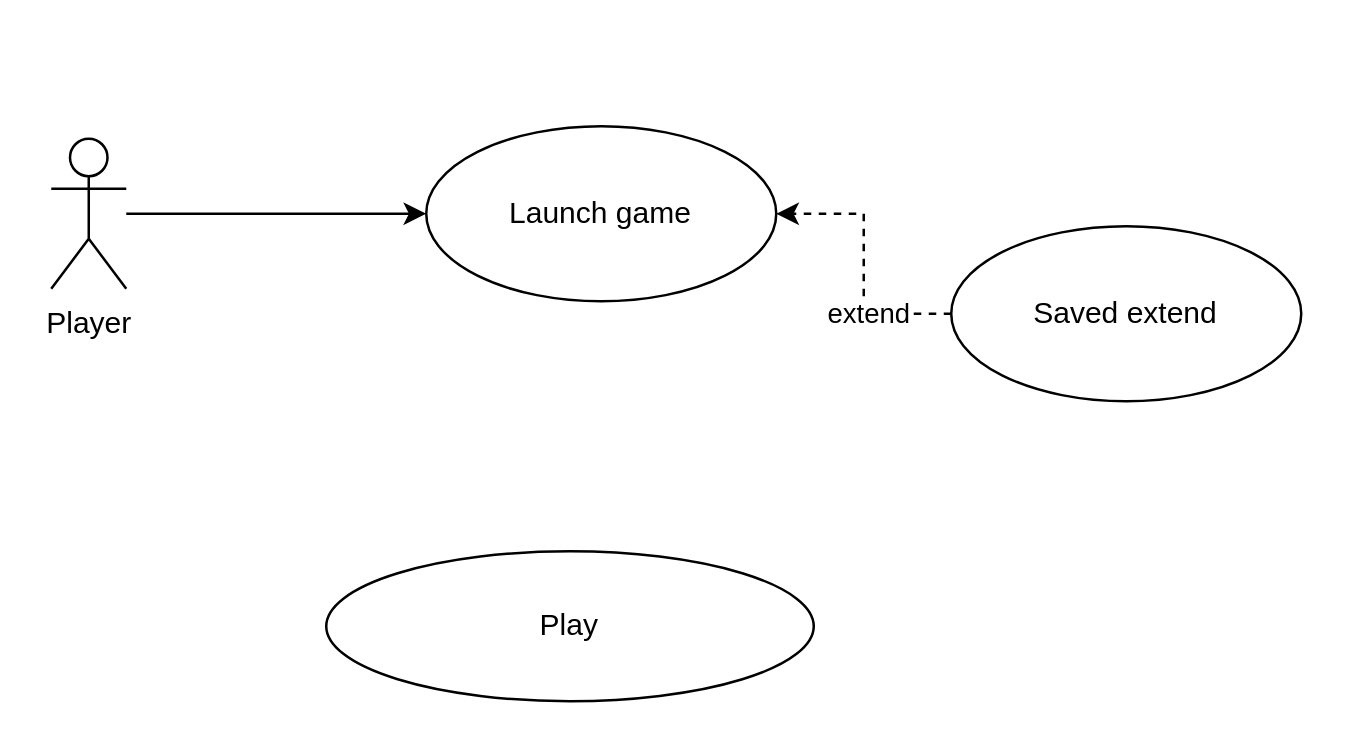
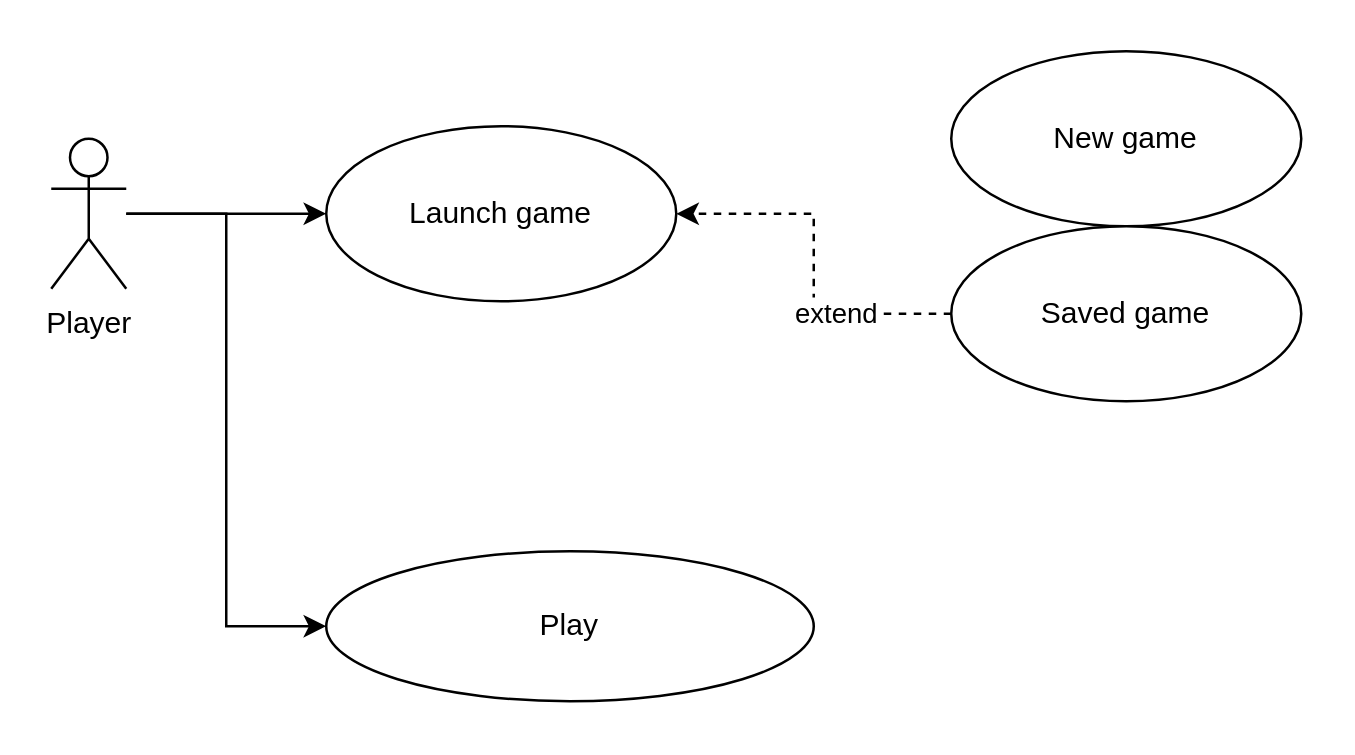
none -> (1126, 139)
(601, 214) -> (501, 214)
(1126, 314) -> (1126, 314)
none -> (226, 464)
